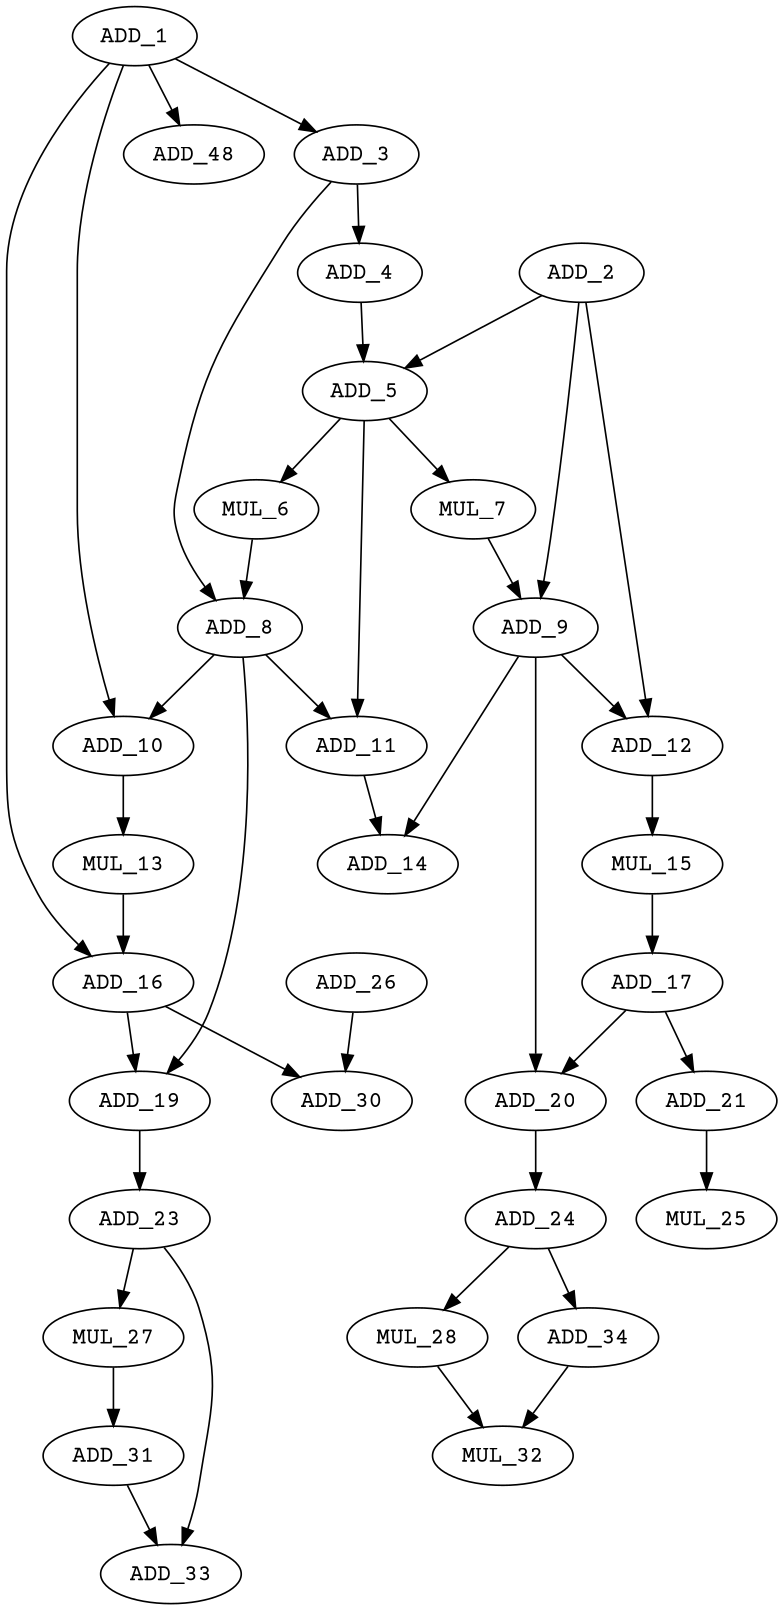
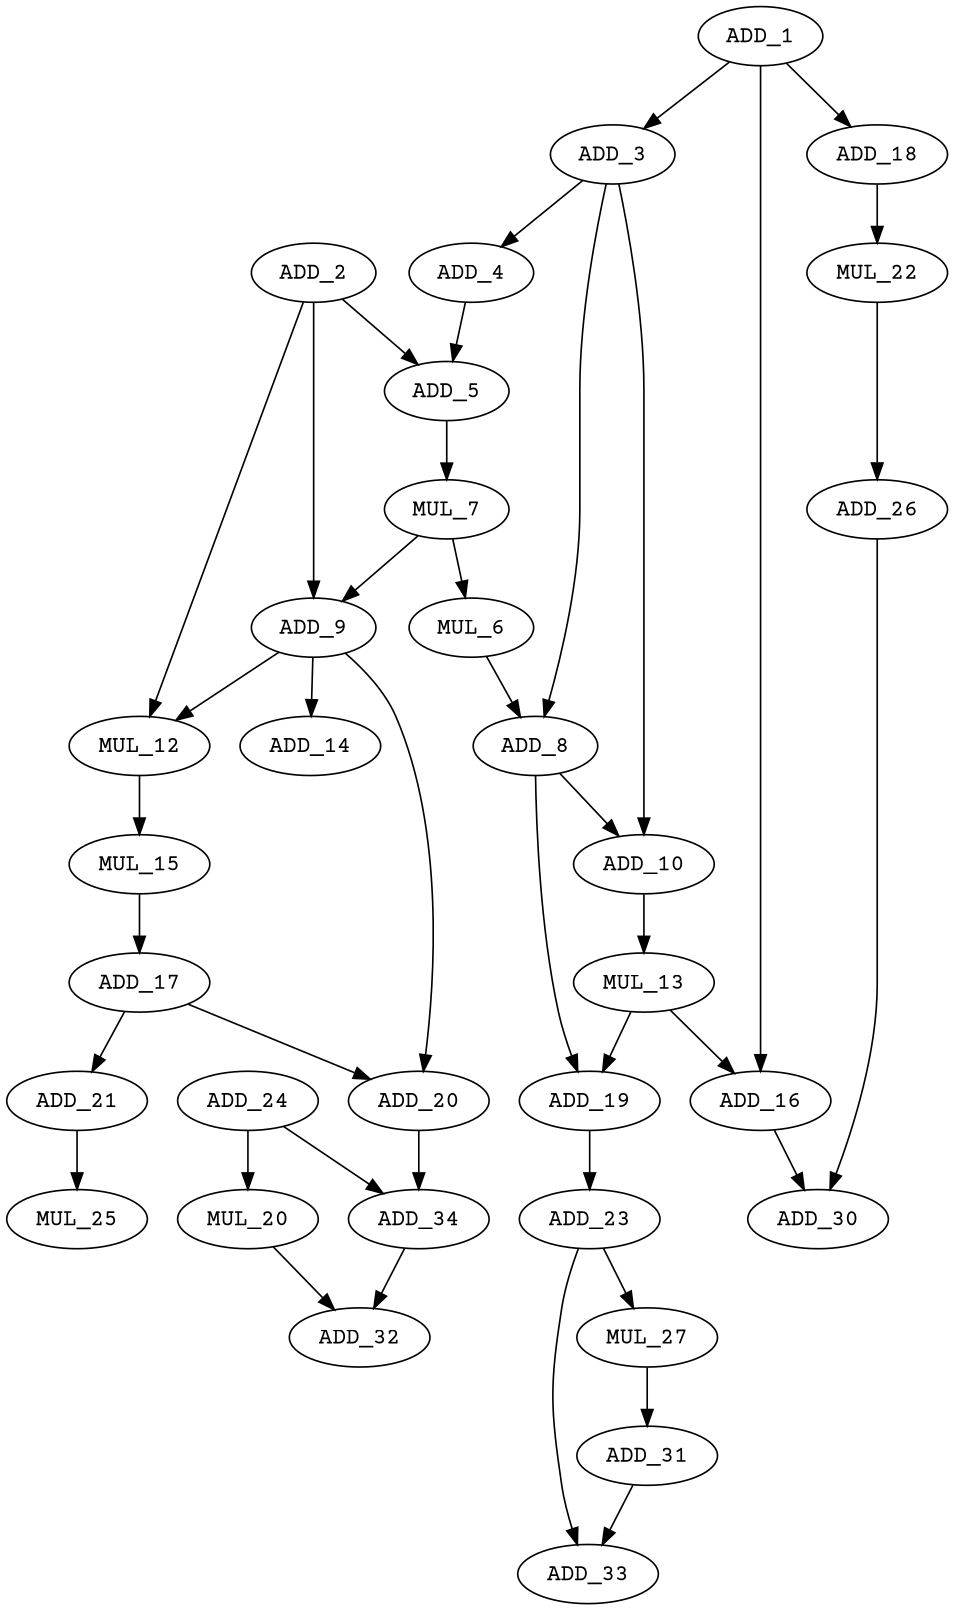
(194, 154) -> (877, 154)
none -> (877, 273)
(77, 381) -> (644, 500)
(316, 444) -> (457, 560)
(357, 746) -> none
(652, 746) -> (139, 746)
(130, 1034) -> (620, 1034)
(536, 1152) -> (419, 1152)
(417, 1337) -> (248, 1219)
(503, 1456) -> (360, 1337)
